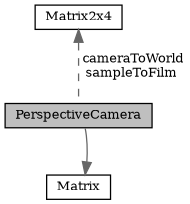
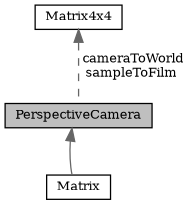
(79, 17) -> (79, 17)
(87, 145) -> (70, 158)
